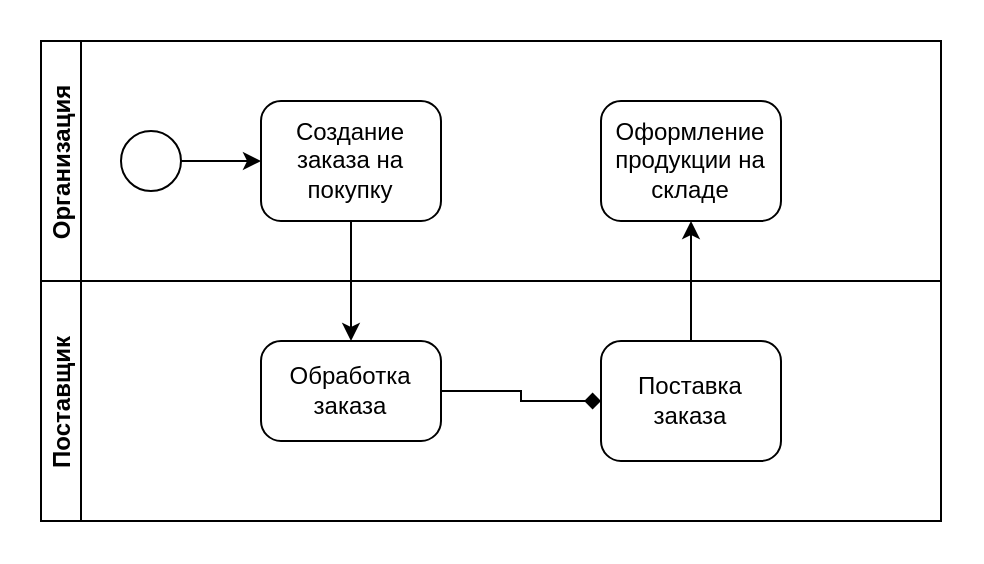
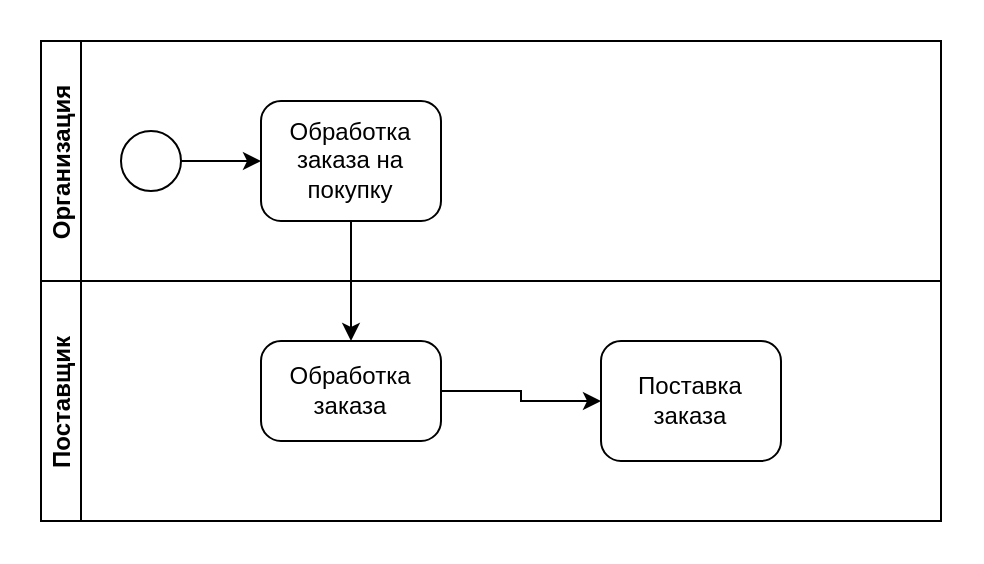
(351, 161) -> (351, 161)
(691, 161) -> none
(691, 313) -> none
(584, 401) -> (585, 401)
